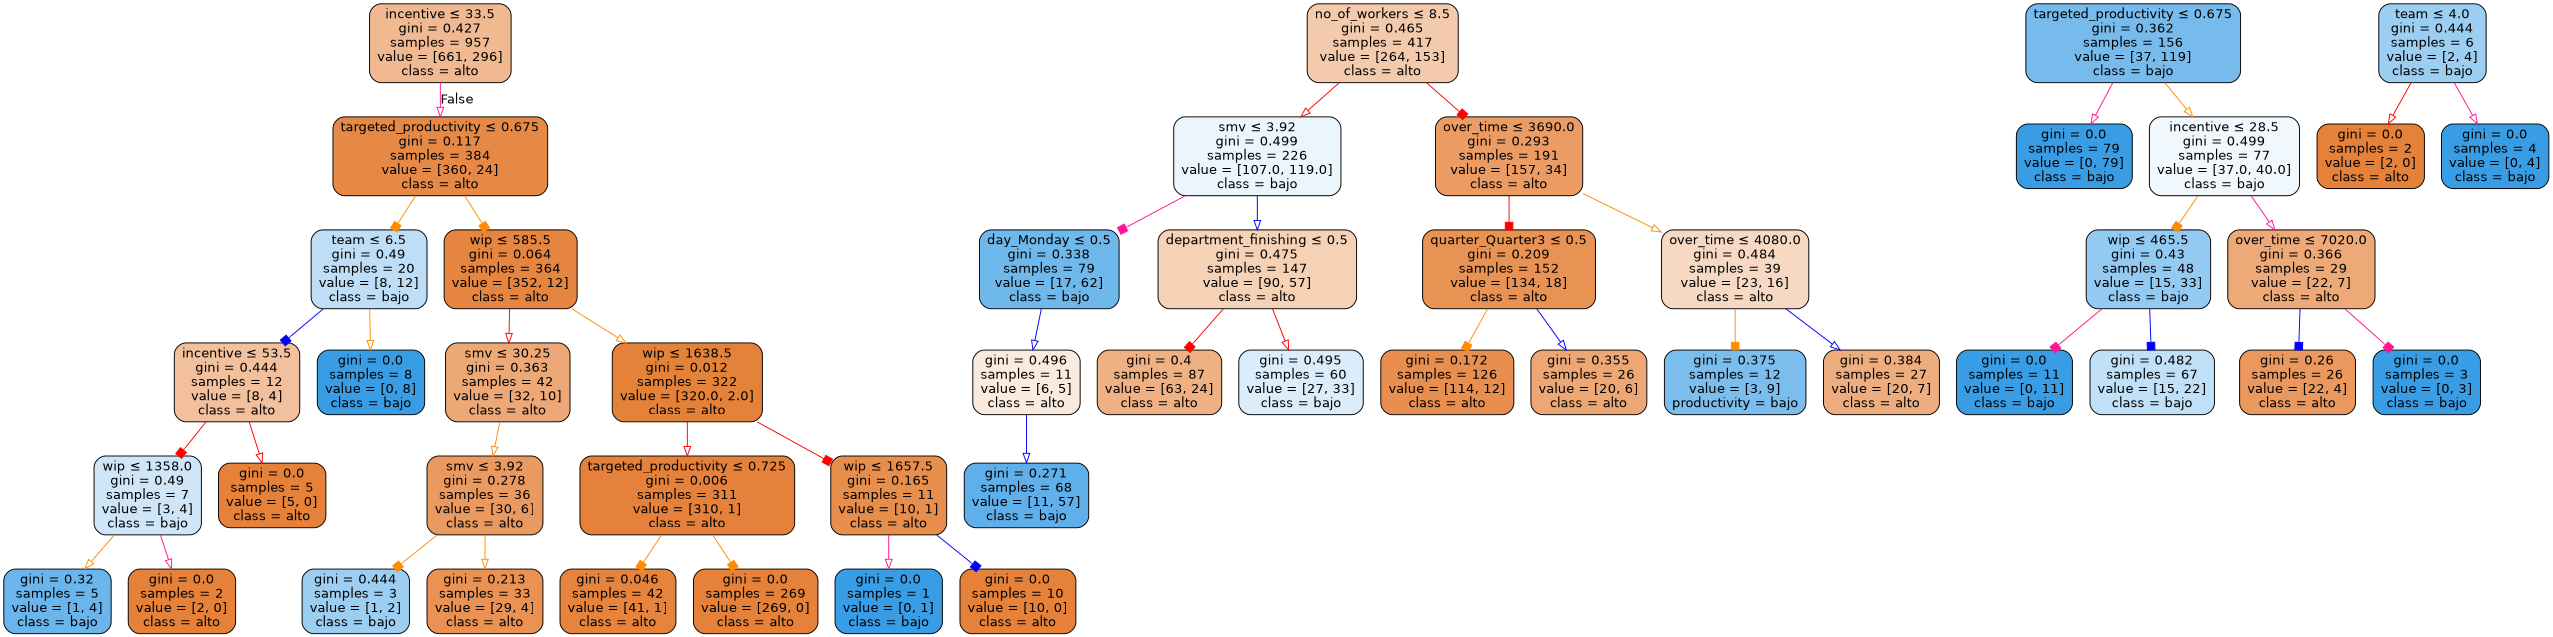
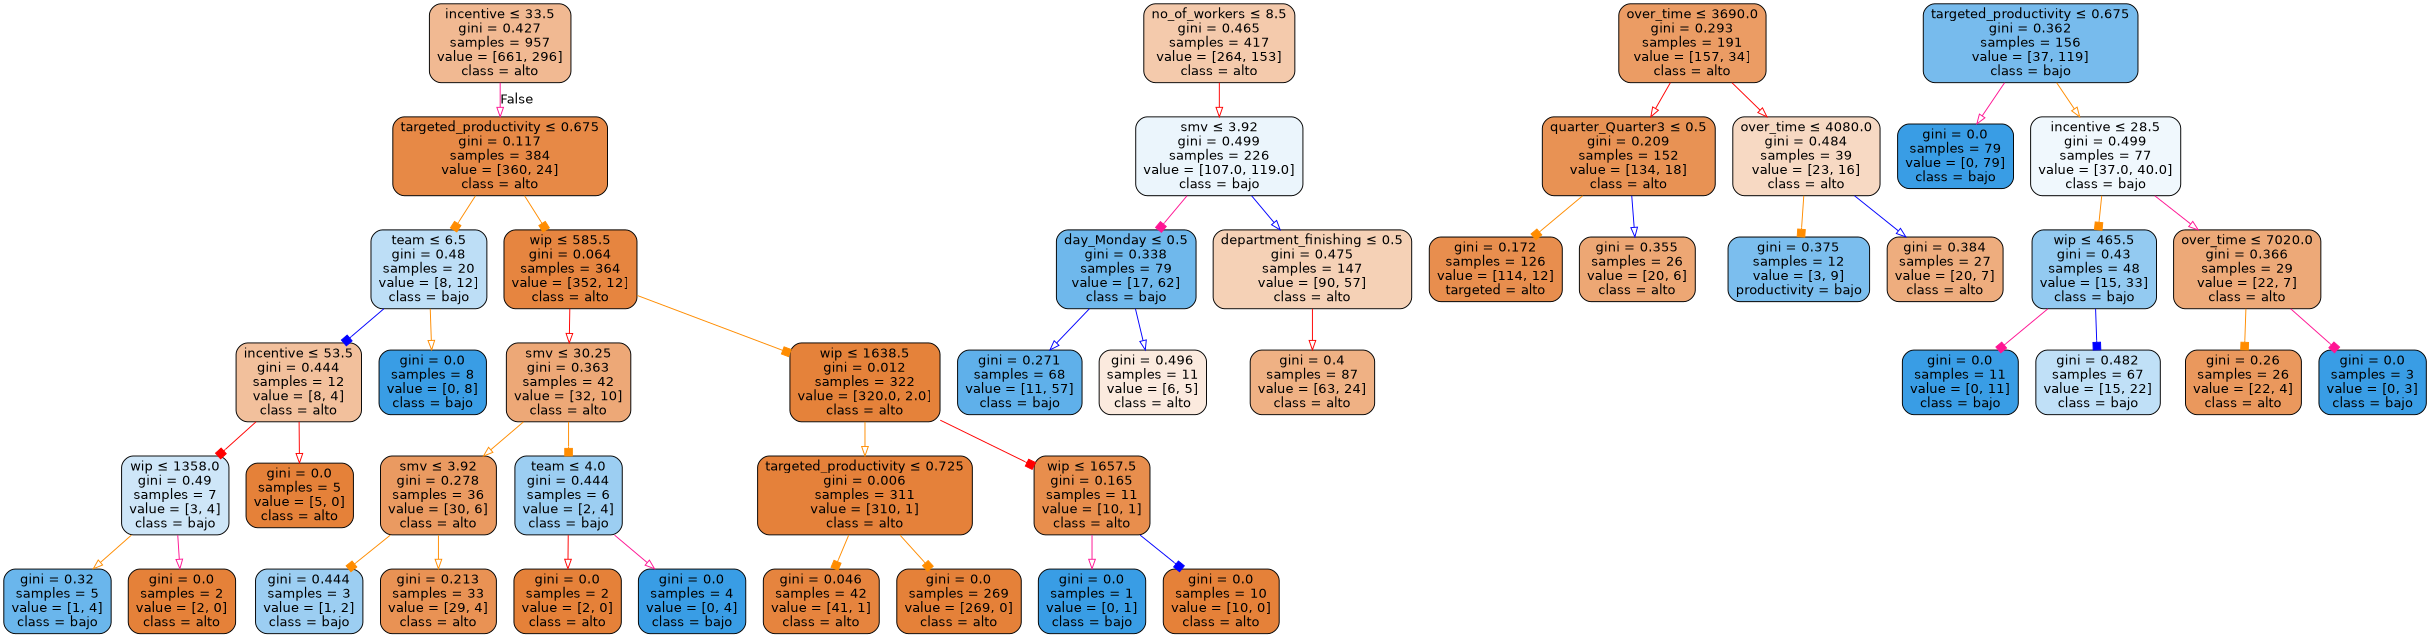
(1442, 97) -> none
(1509, 208) -> (1663, 96)
(1618, 211) -> (1746, 96)
(369, 255) -> (429, 255)
(595, 323) -> (709, 323)
(2300, 325) -> (2245, 325)
(1209, 326) -> (1312, 325)
(1301, 382) -> none
(1447, 403) -> (1496, 290)
none -> (569, 434)
(687, 434) -> (865, 434)
(1026, 434) -> (1073, 326)
